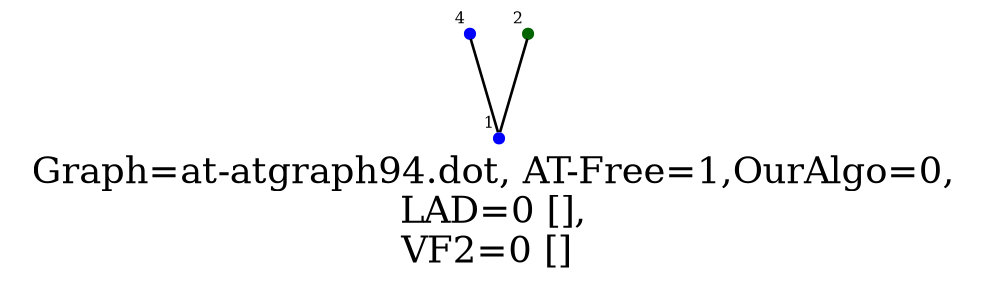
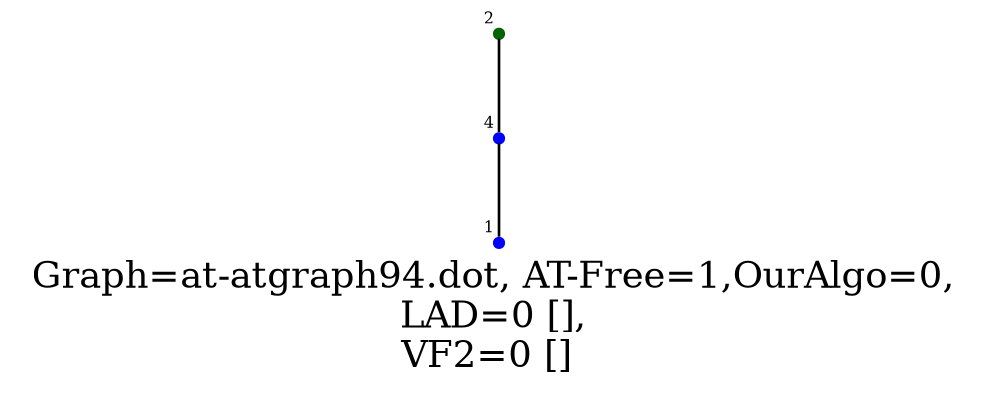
(514, 86) -> (499, 86)
